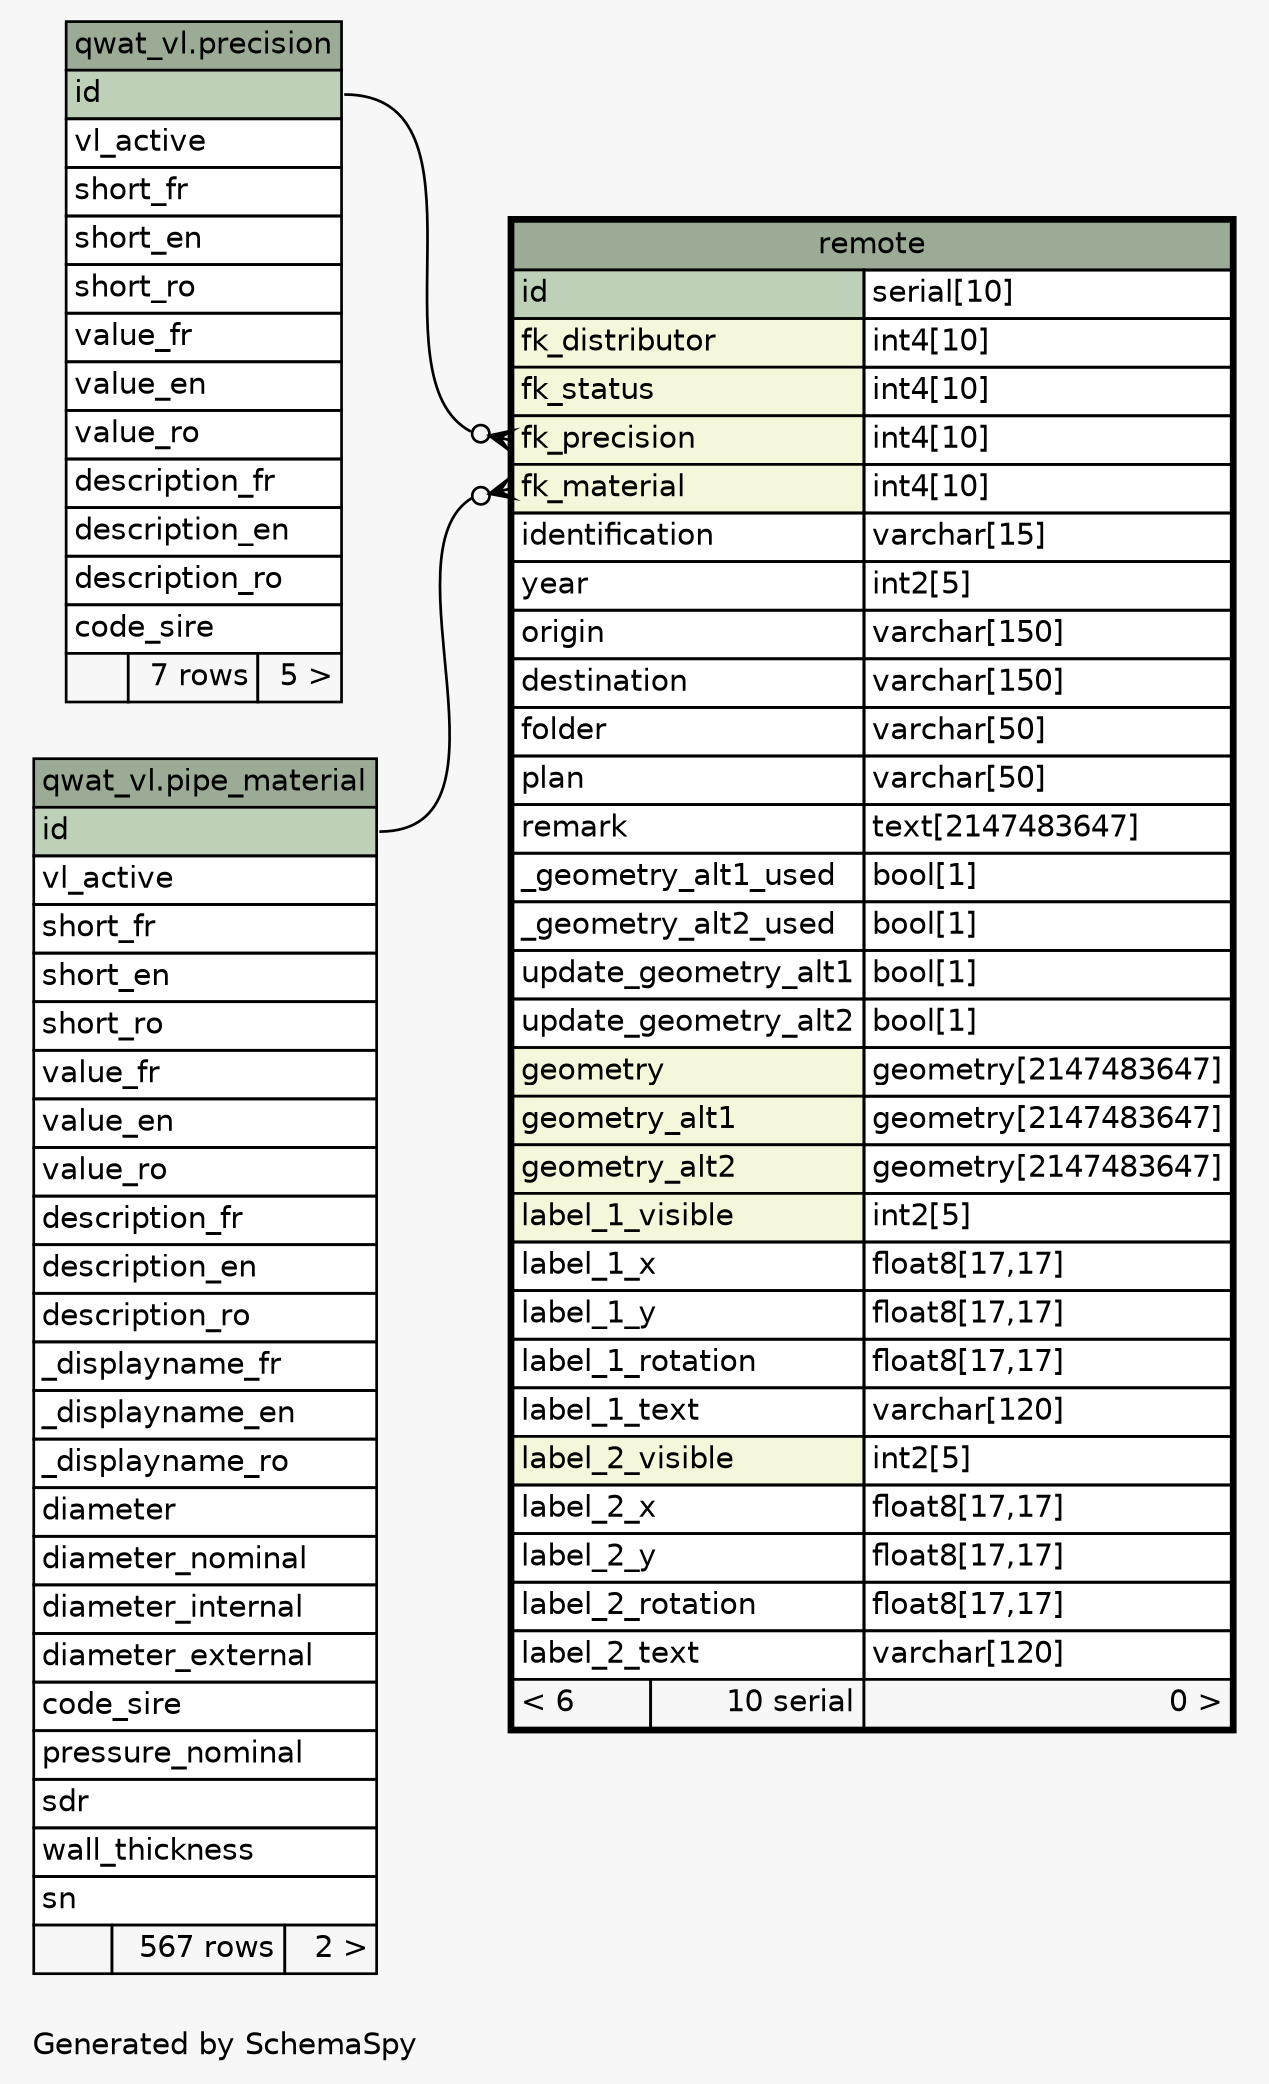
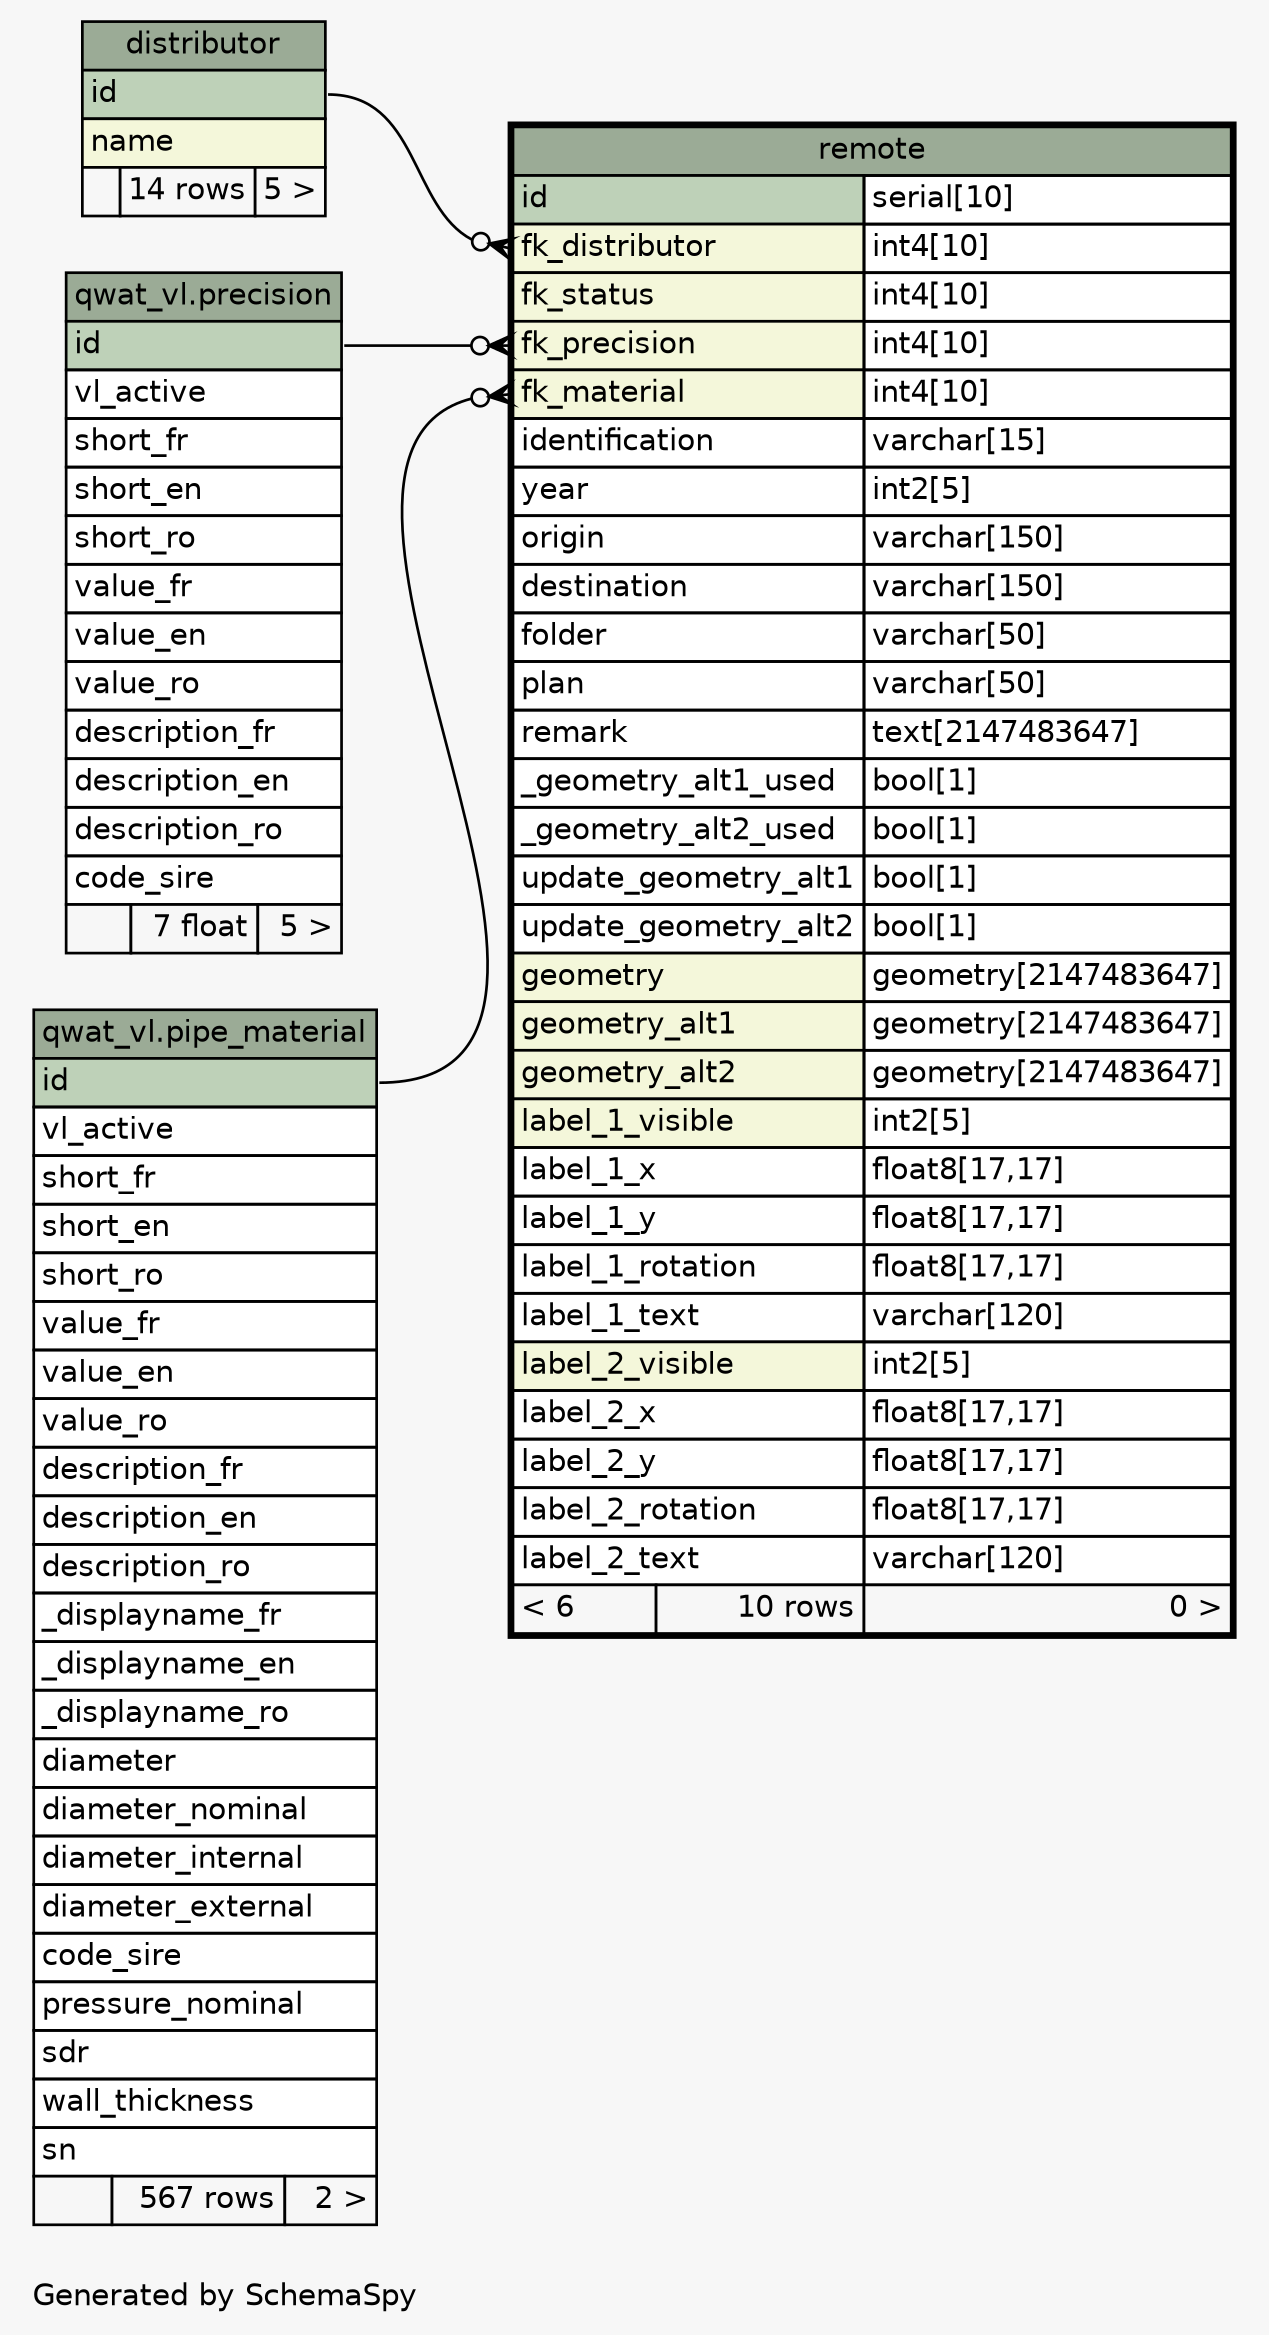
none -> (204, 119)
(200, 676) -> (201, 927)
(791, 1702) -> (796, 1608)
